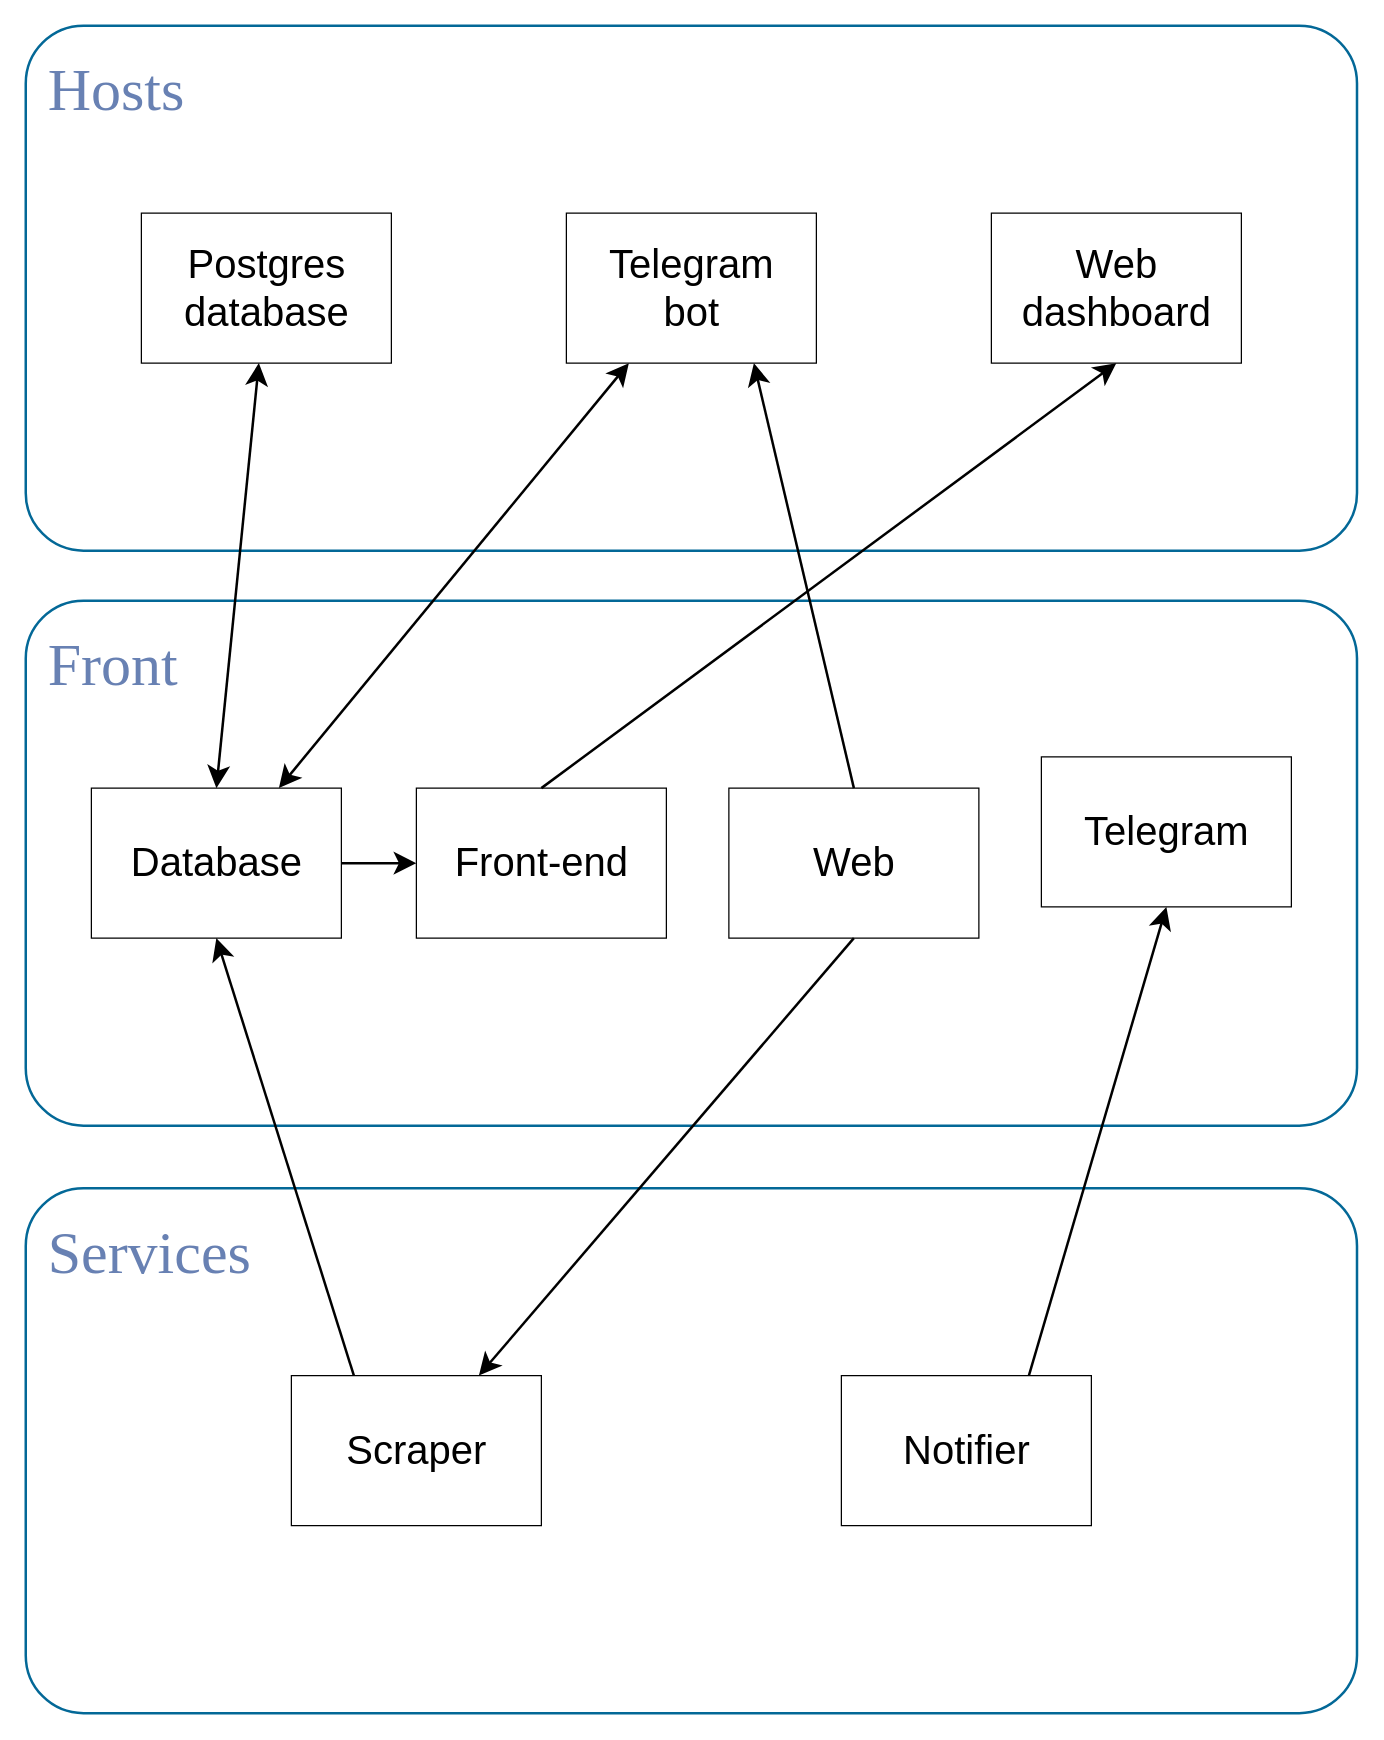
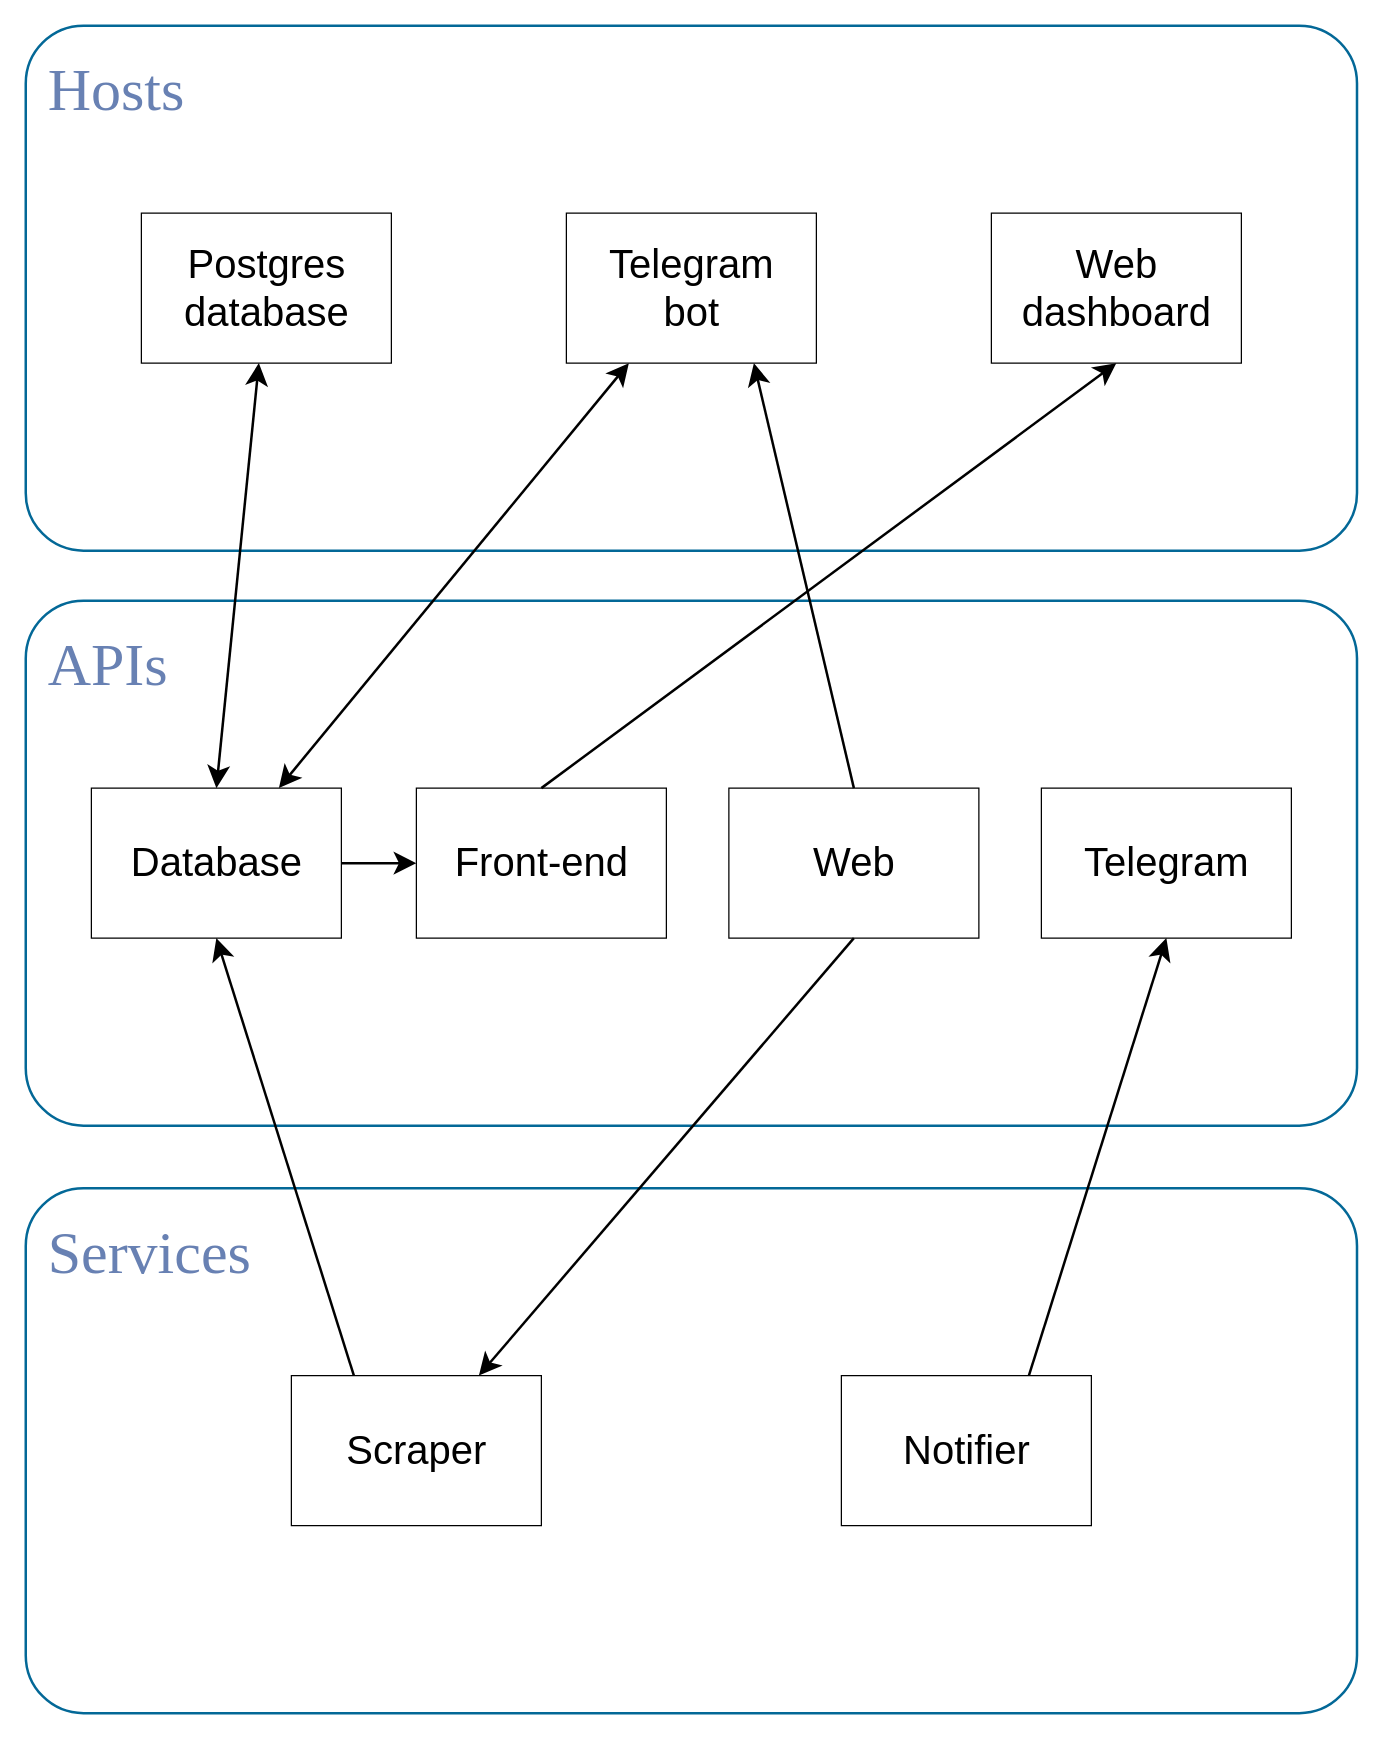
(104, 653) -> (93, 653)
(1166, 832) -> (1166, 863)
